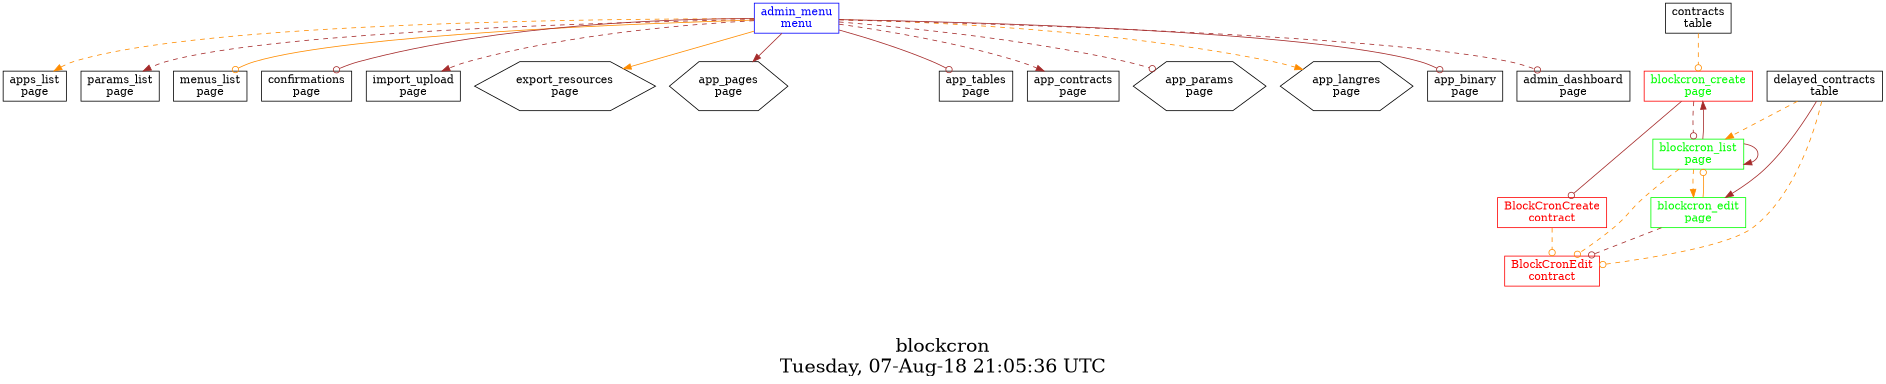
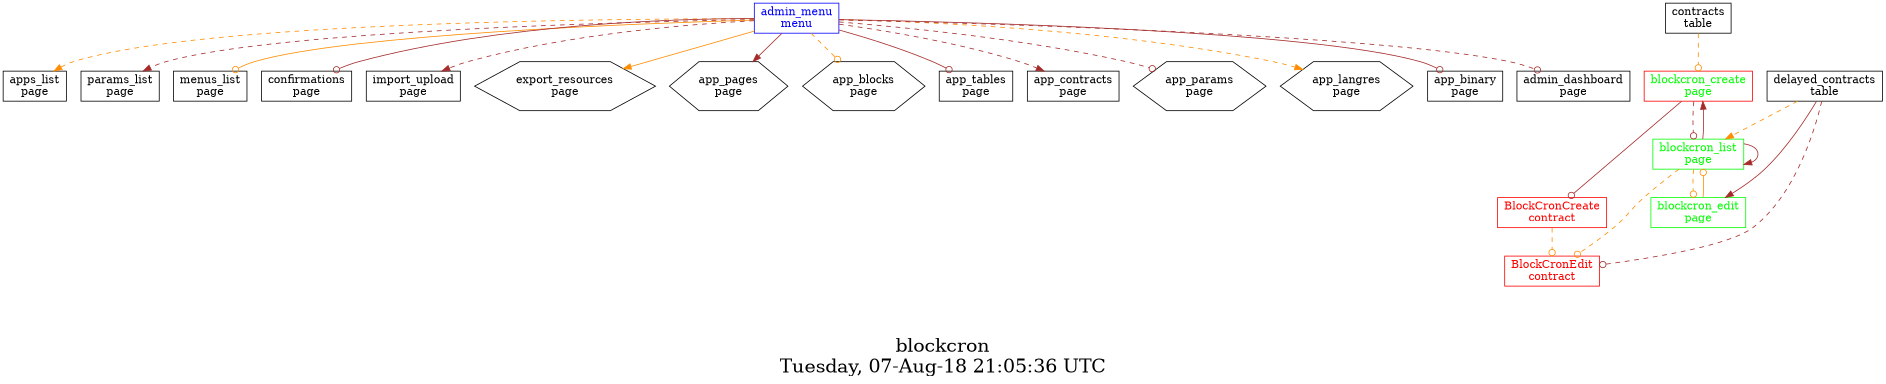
none -> (864, 86)
(1693, 180) -> (1693, 180)
(1750, 229) -> (1750, 229)
(1628, 241) -> none
